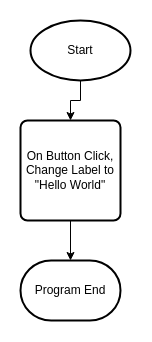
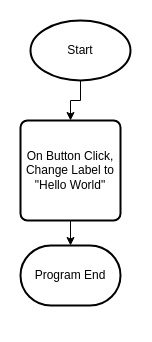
(71, 291) -> (71, 276)
